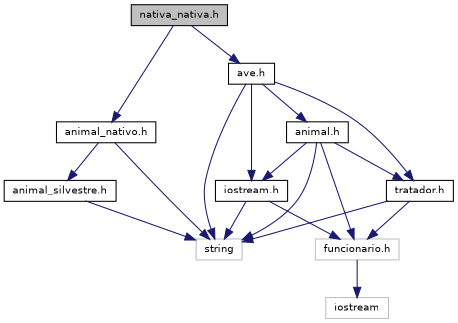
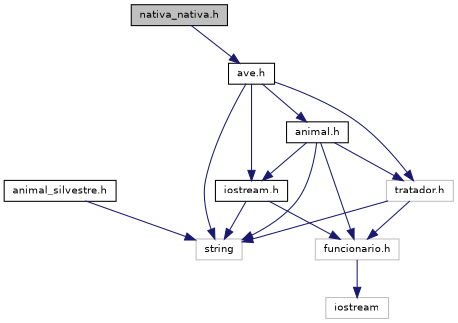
(106, 132) -> none
(420, 191) -> (420, 191)
